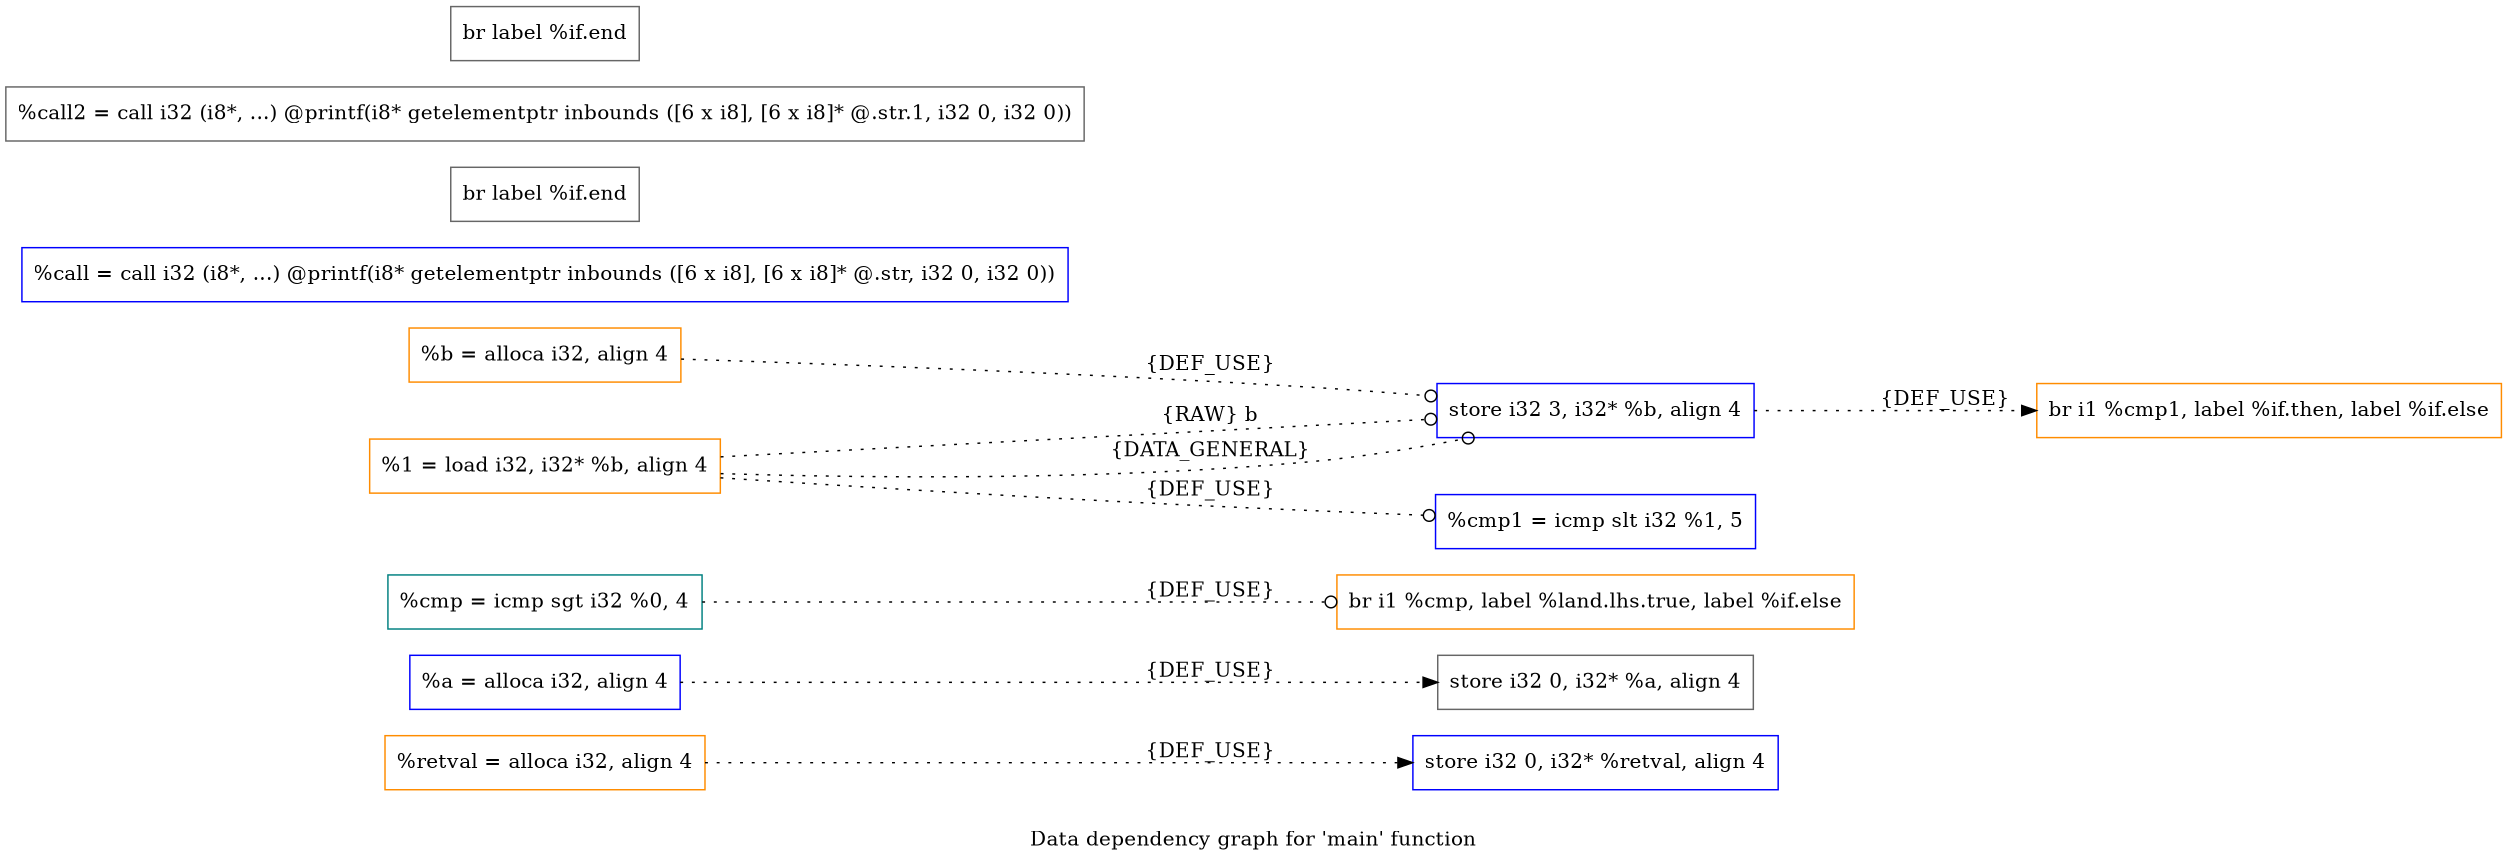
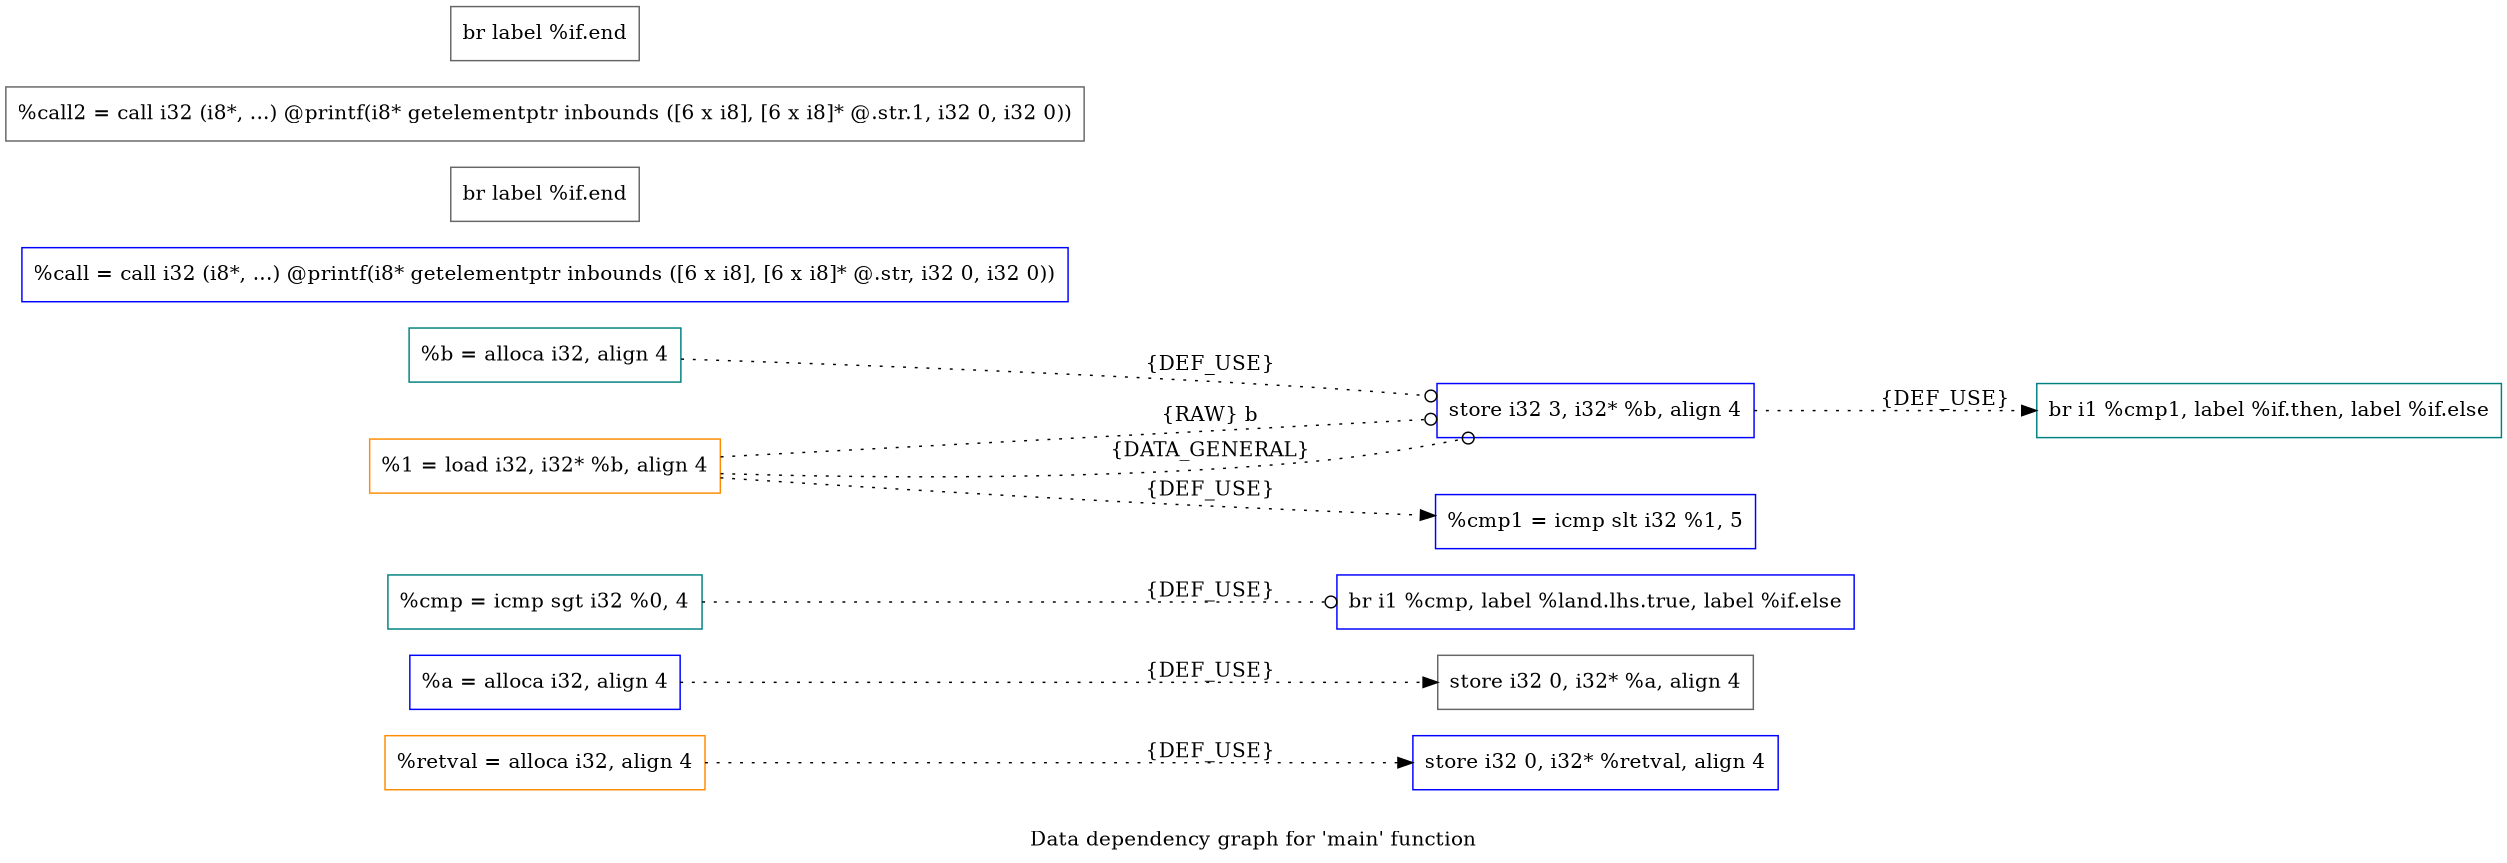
(545, 355) -> (545, 355)
(2269, 411) -> (2269, 411)
(1072, 499) -> (1072, 499)
(1596, 602) -> (1596, 602)
